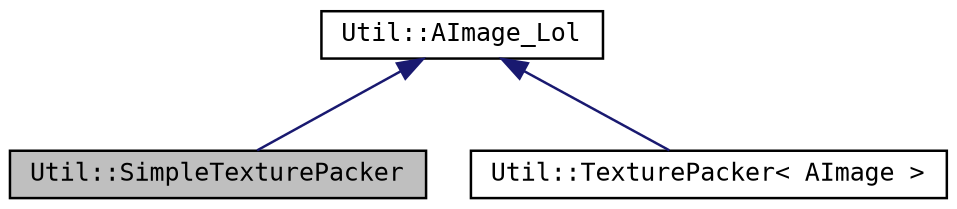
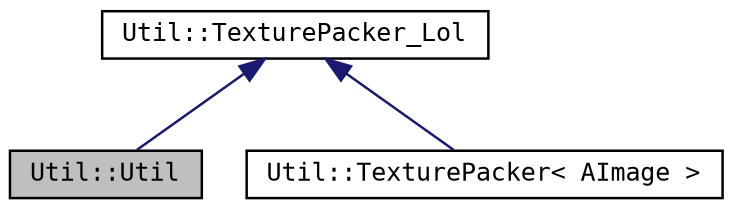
(462, 35) -> (295, 35)
(218, 174) -> (106, 174)
